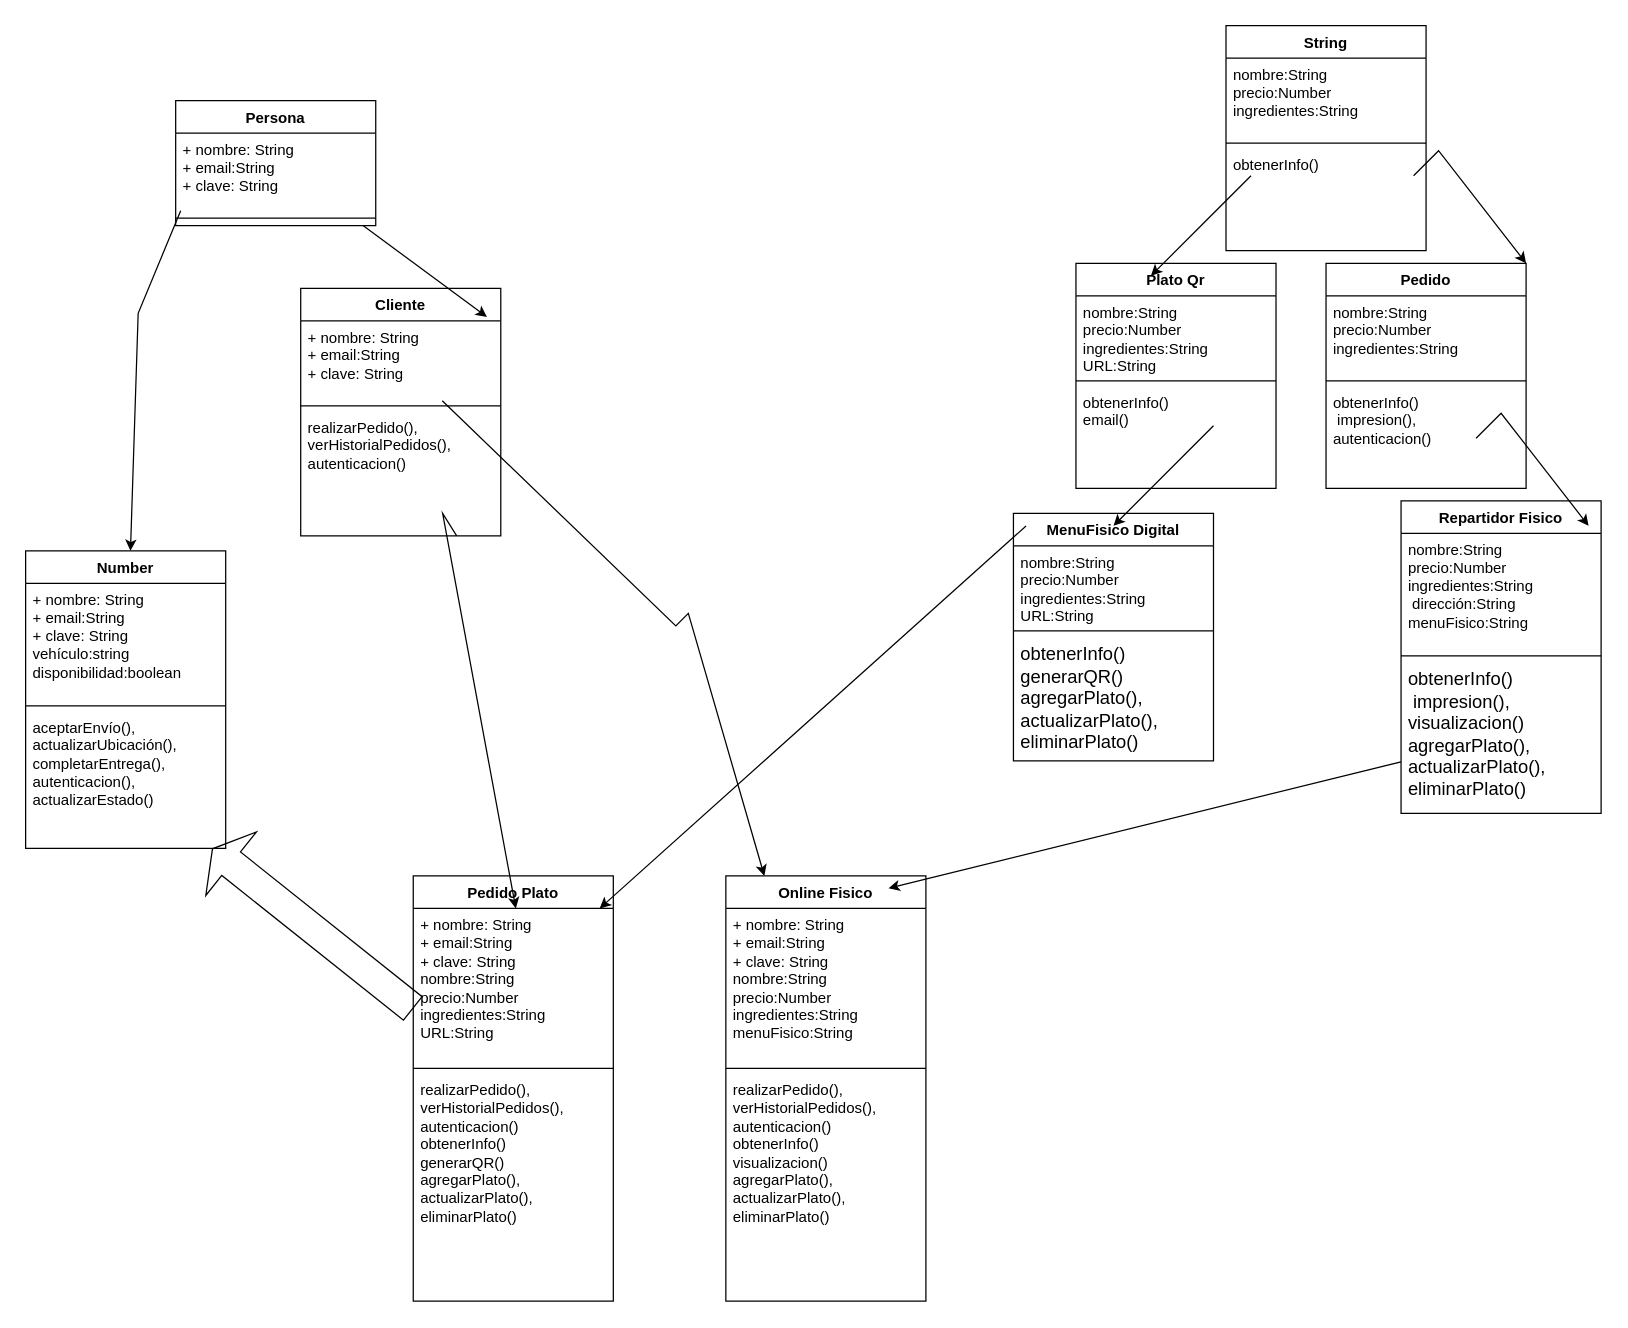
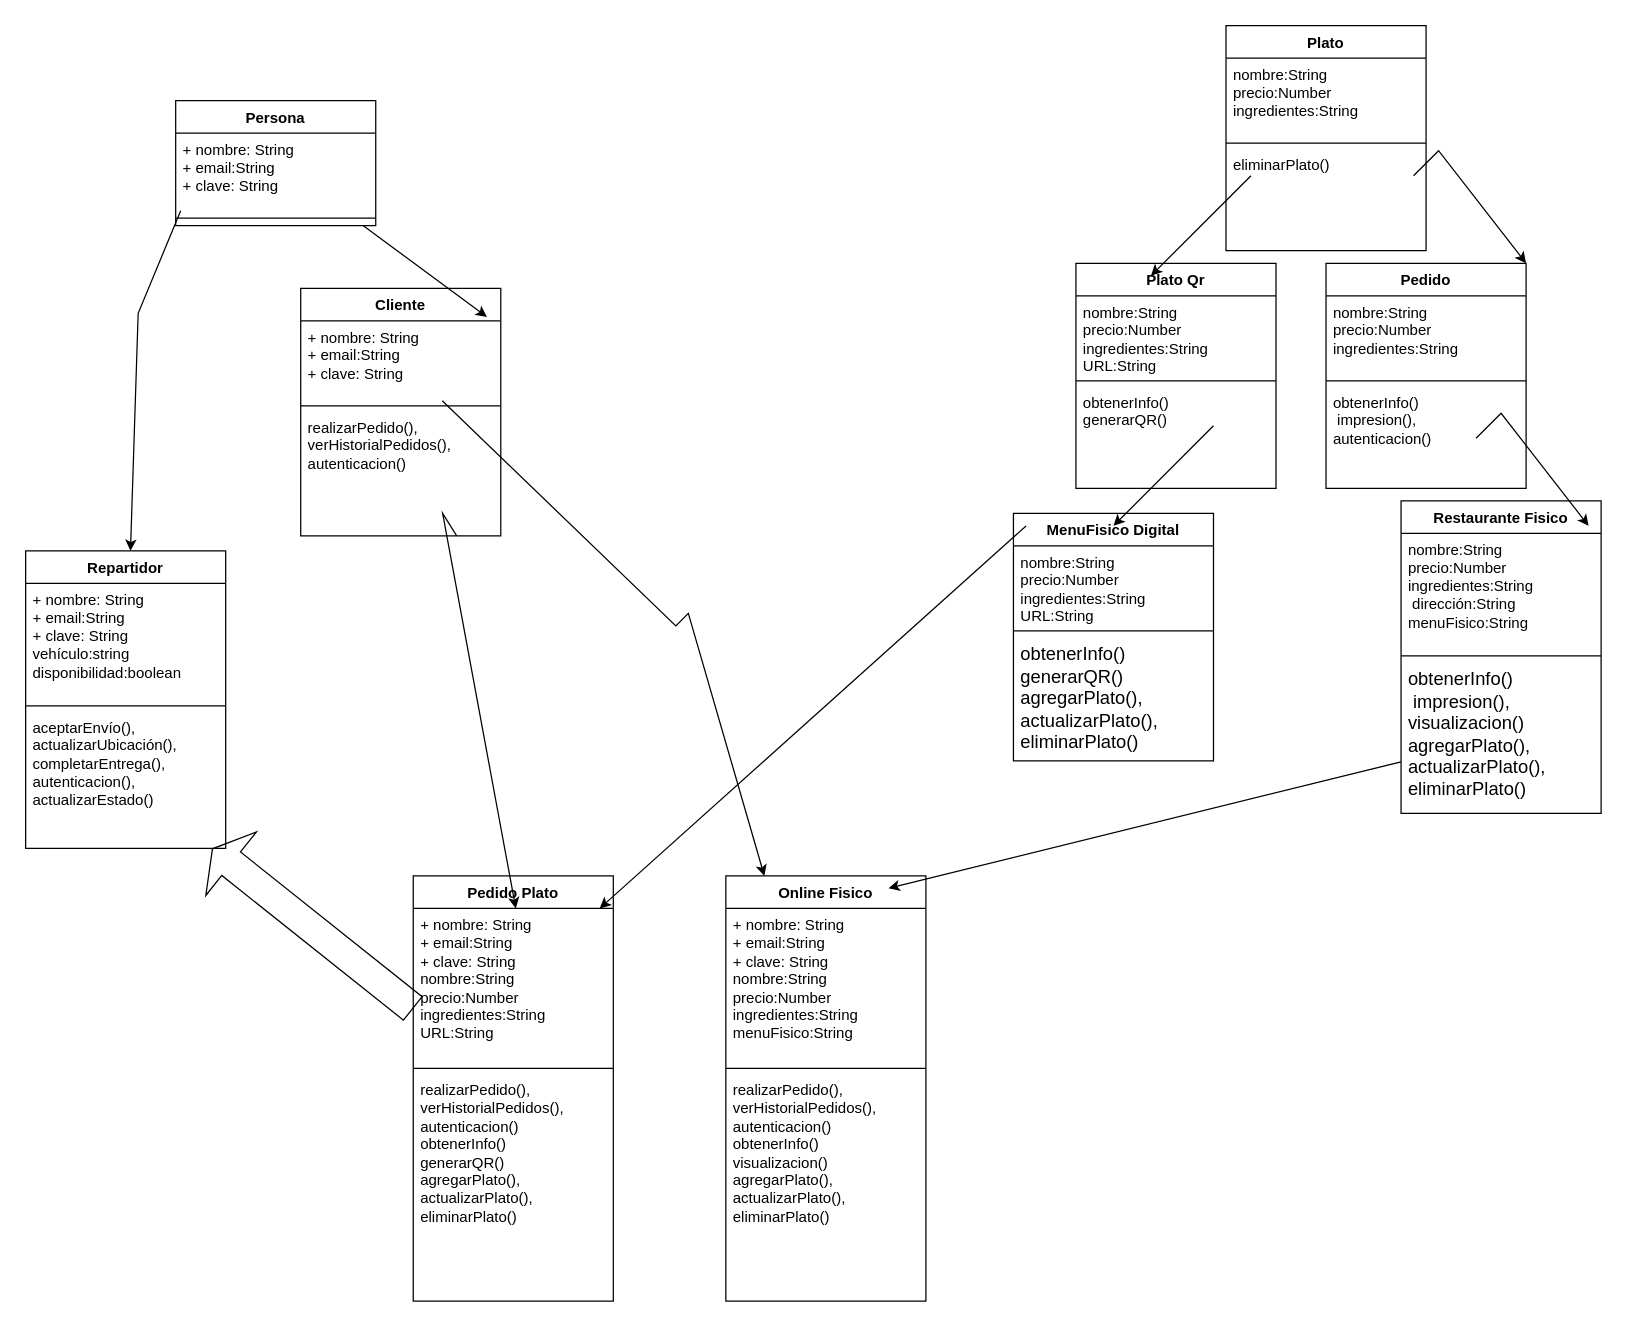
(1326, 43) -> (1326, 43)
(1288, 166) -> (1288, 166)
(1138, 412) -> (1138, 412)
(1501, 518) -> (1501, 518)
(126, 568) -> (126, 568)
